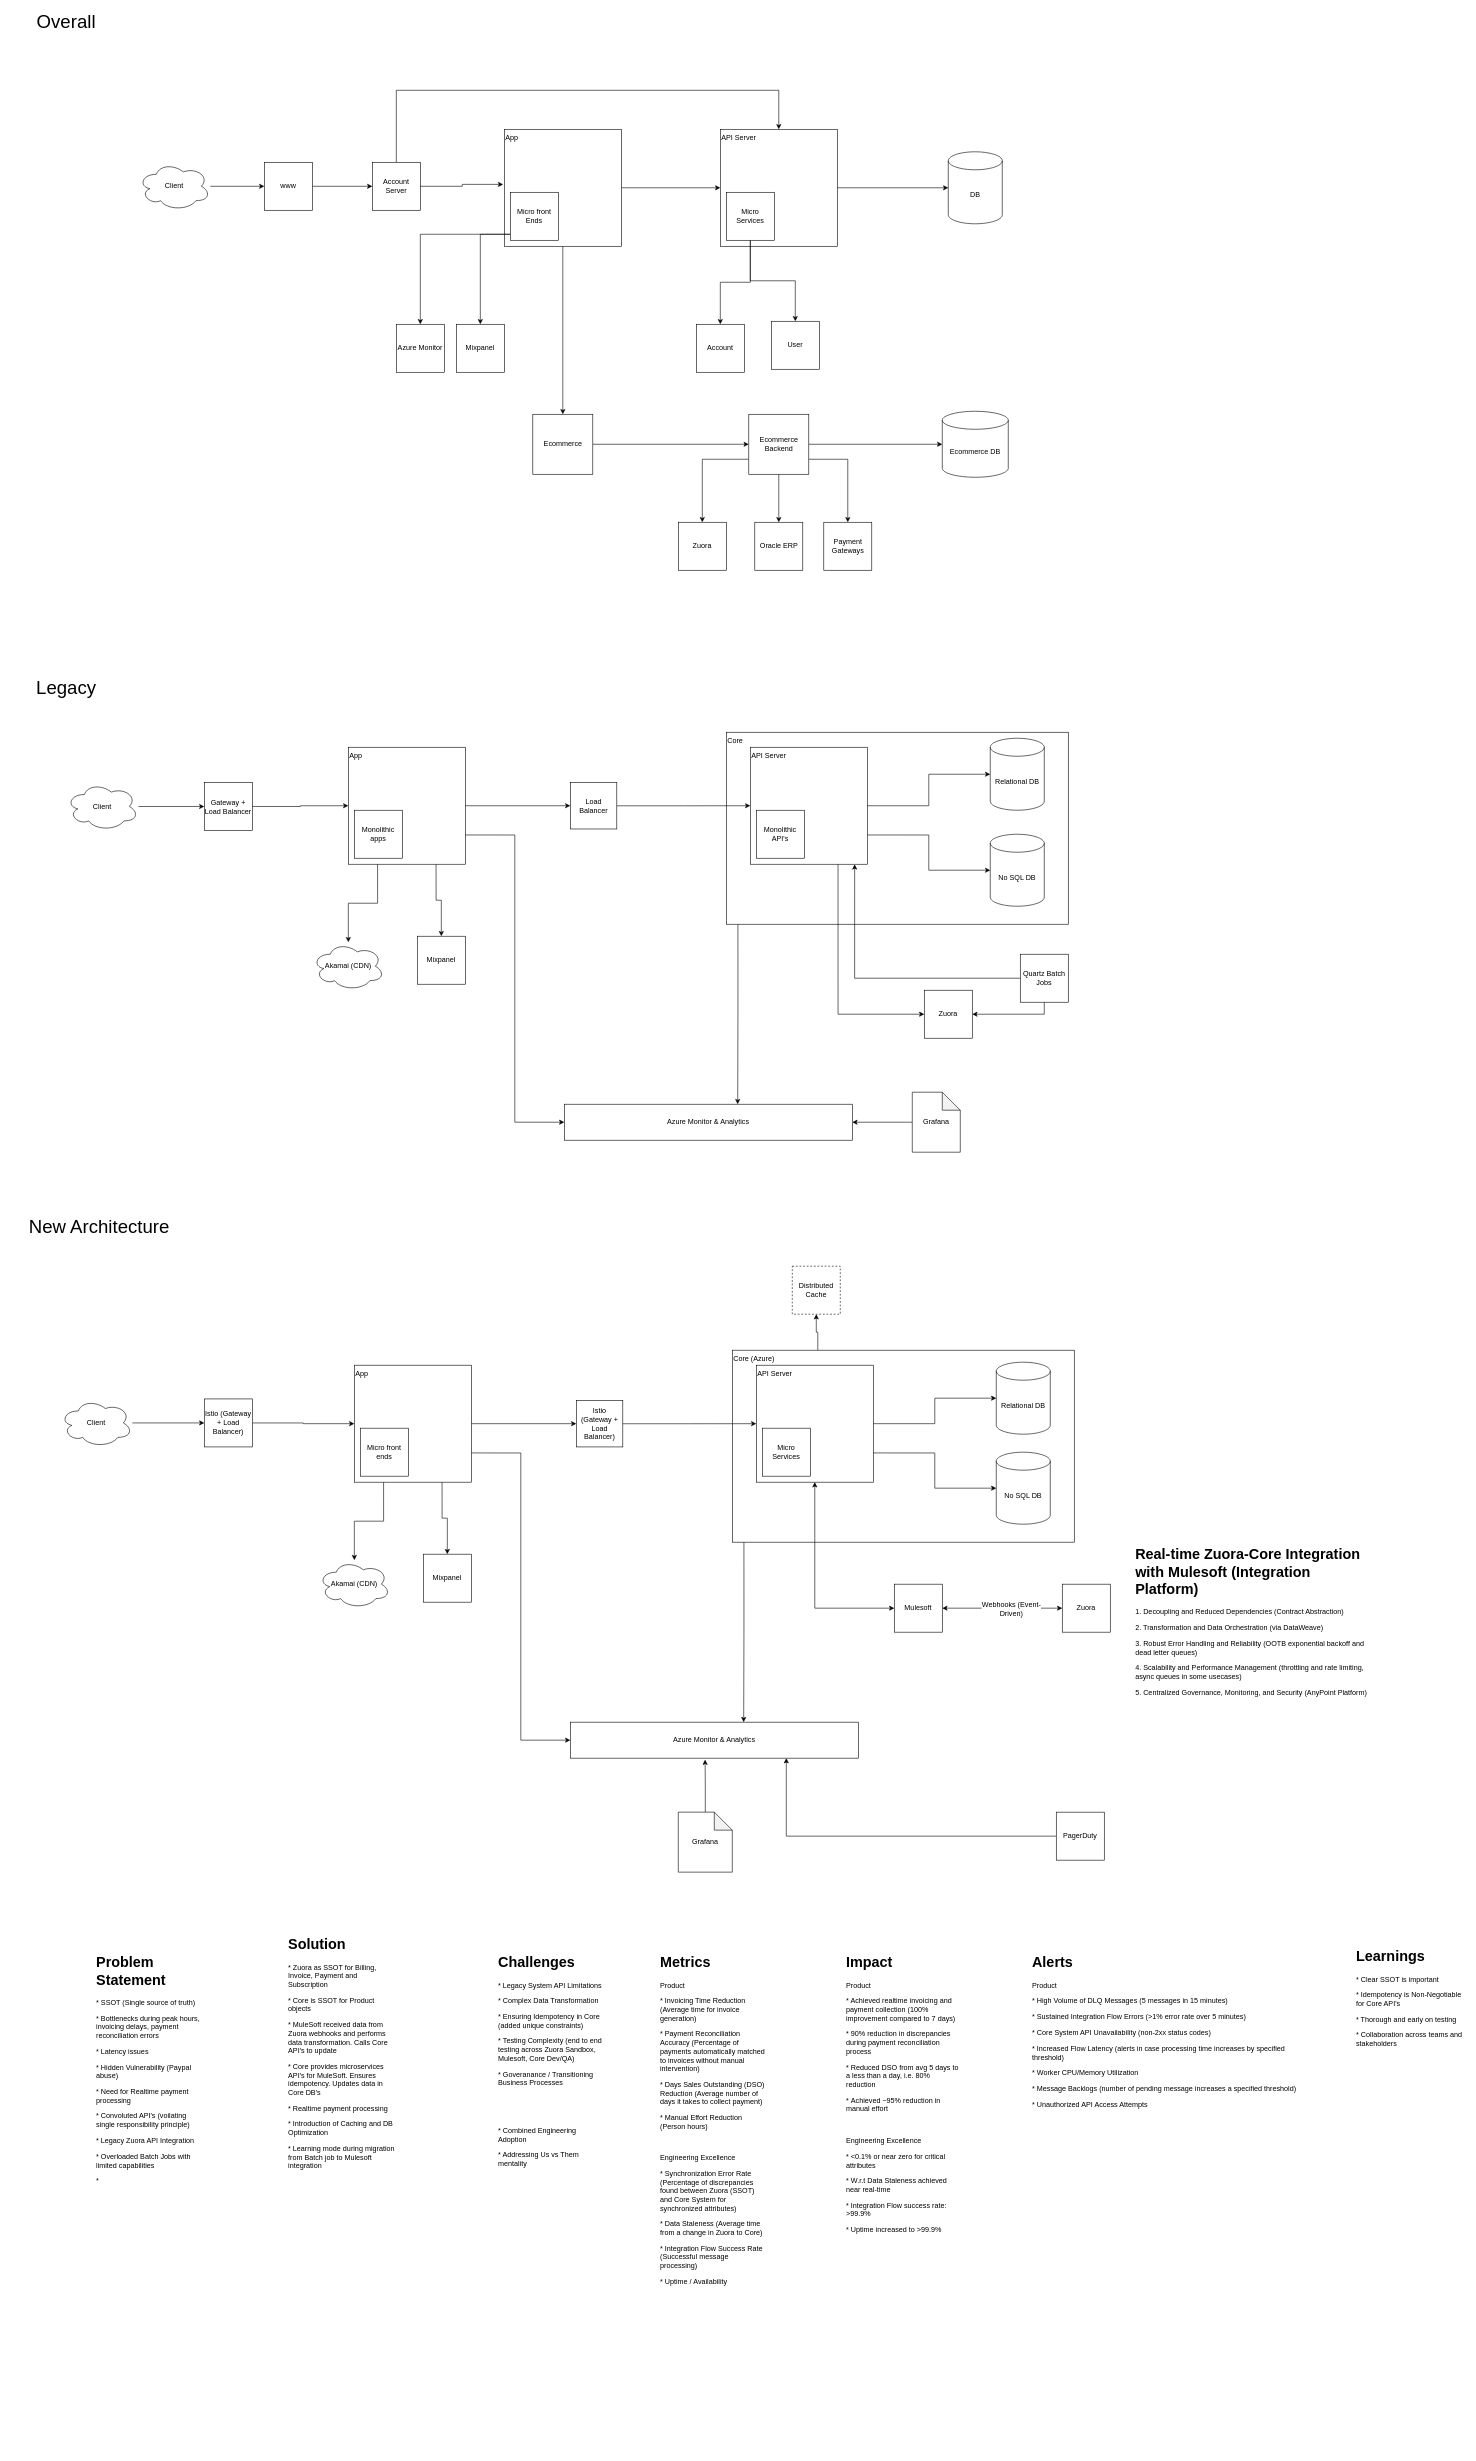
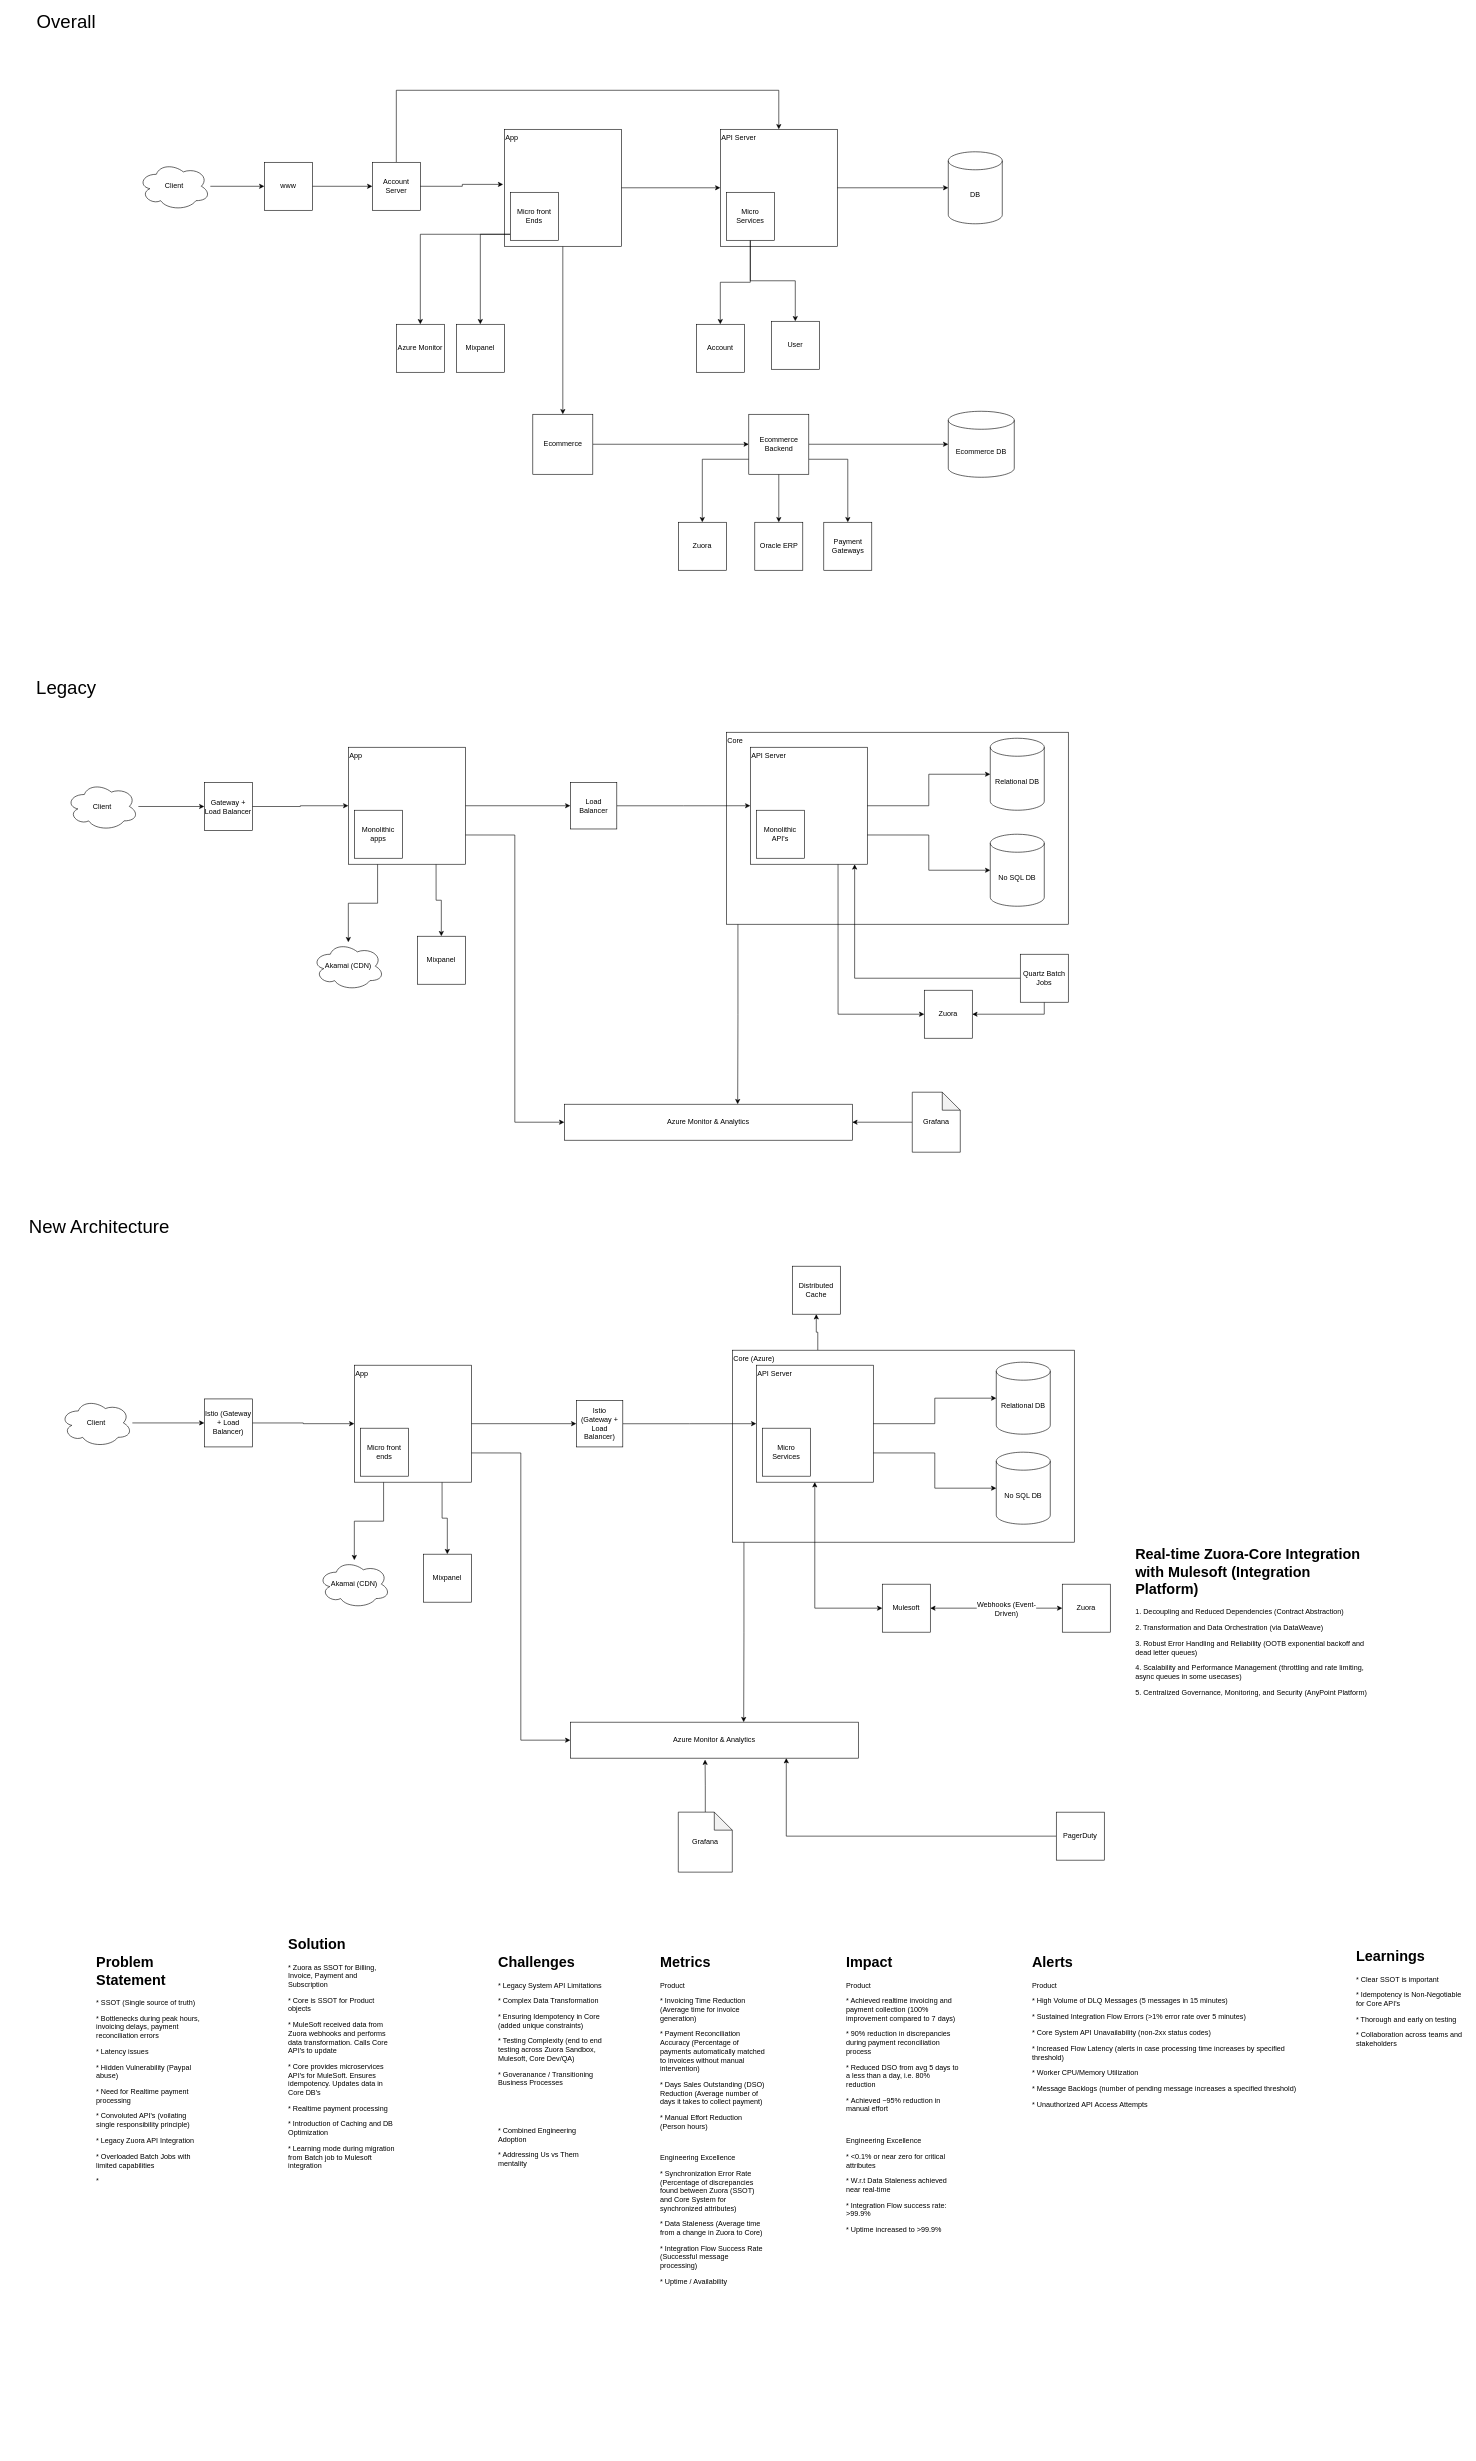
(975, 444) -> (981, 444)
(816, 1290) -> (816, 1290)
(918, 1608) -> (906, 1608)
